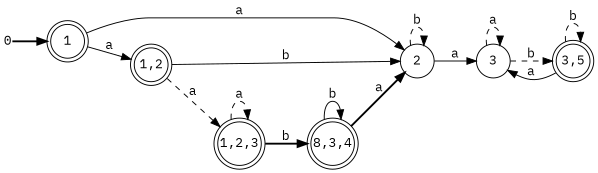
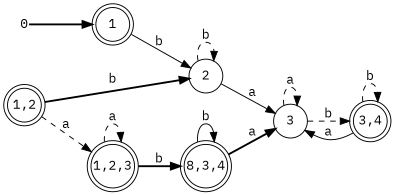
(240, 11) -> (159, 42)
(105, 52) -> none
(573, 61) -> (370, 121)
(281, 63) -> (112, 91)
(374, 103) -> (248, 144)
